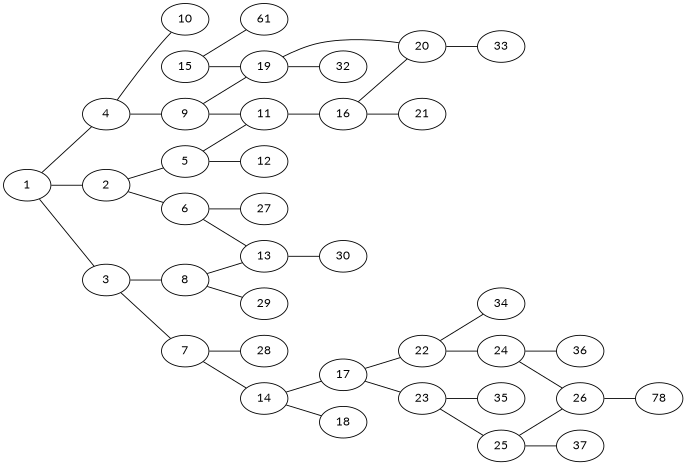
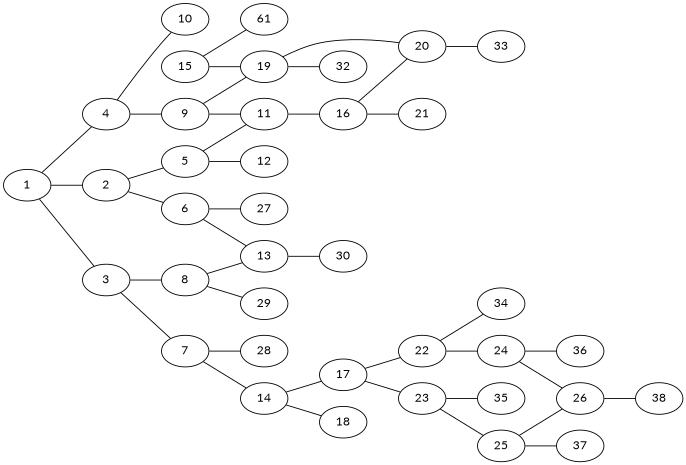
(659, 399) -> (659, 399)
